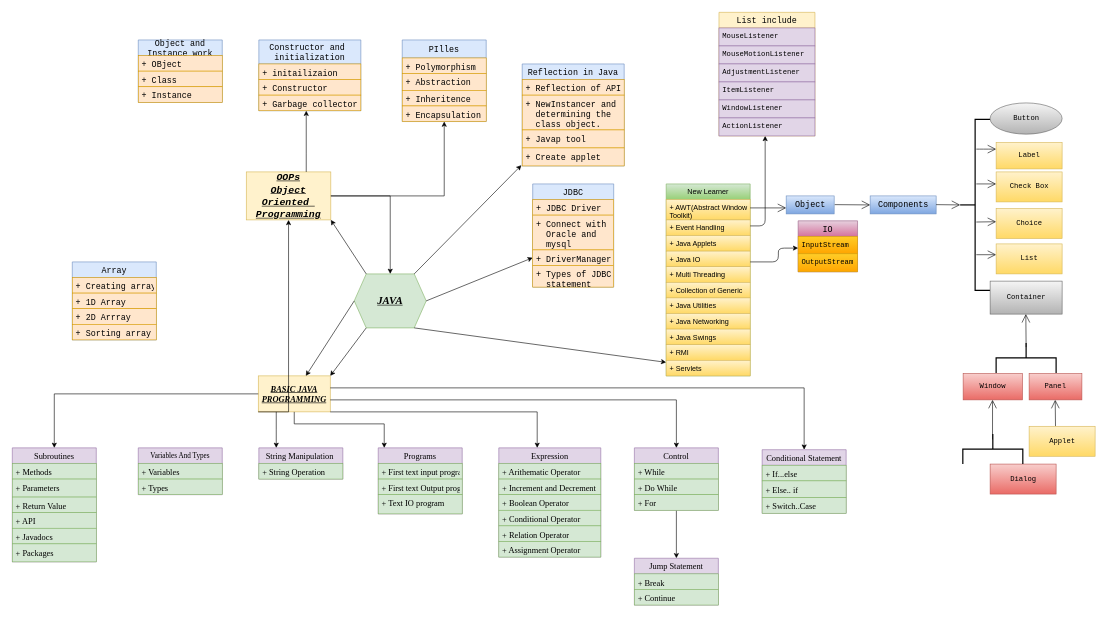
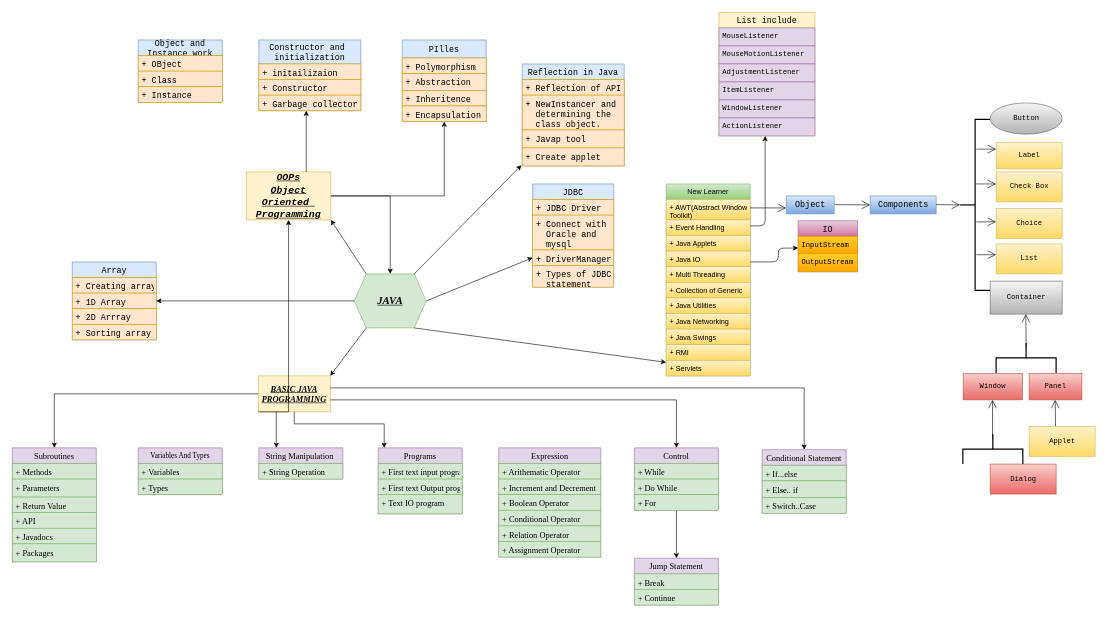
(331, 336) -> (352, 301)
(537, 442) -> none
